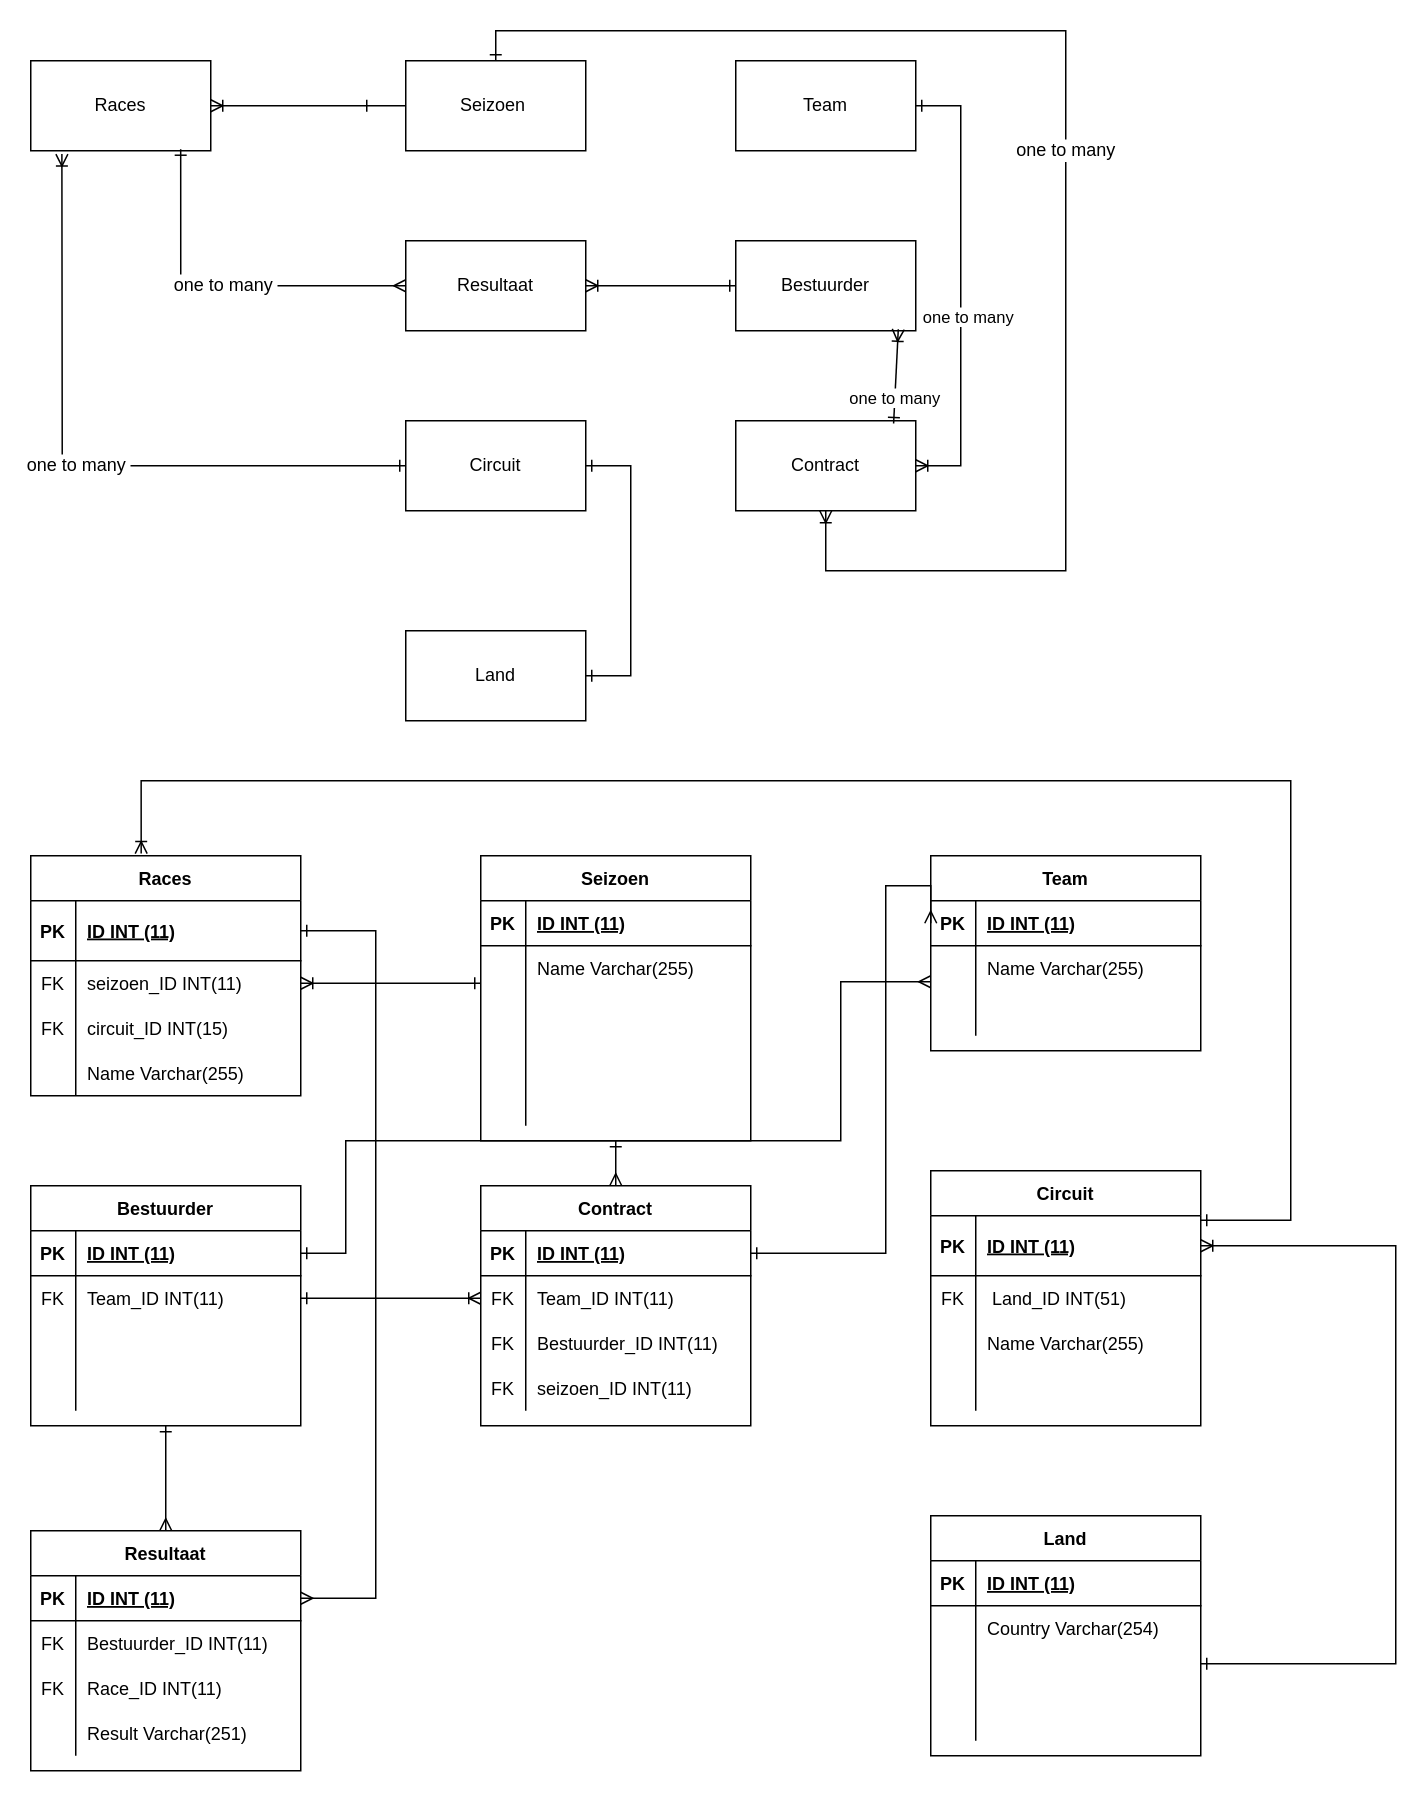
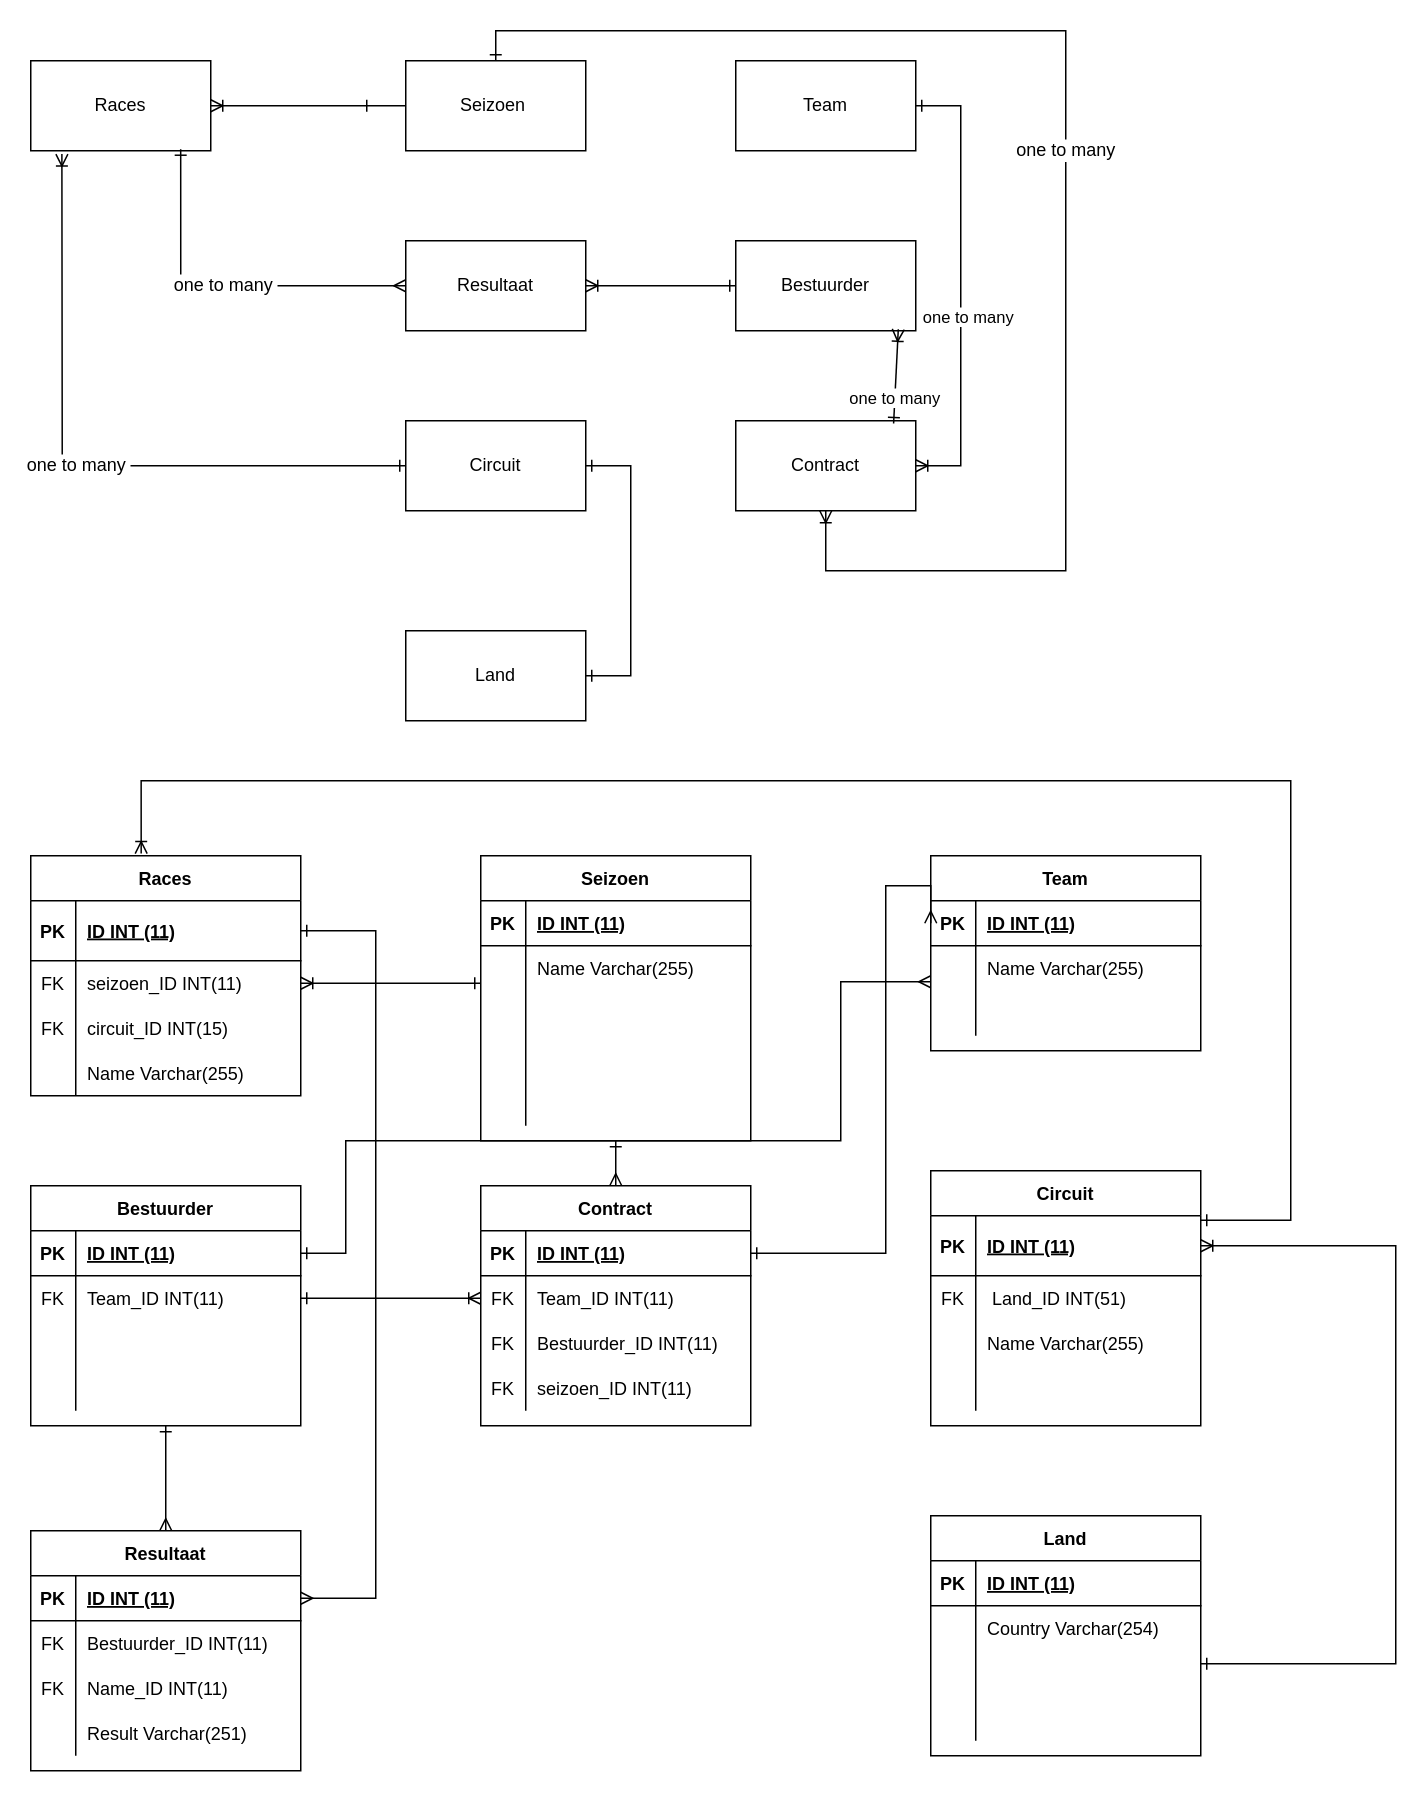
(160, 1689) -> (160, 1689)
